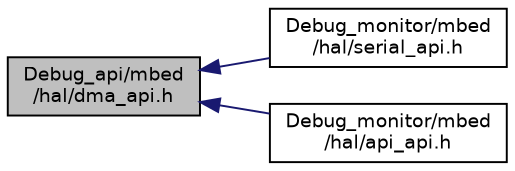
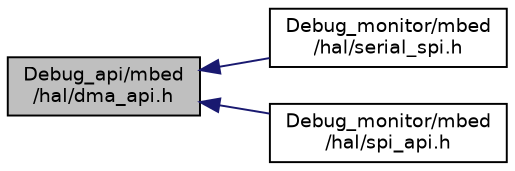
(388, 38) -> (388, 38)
(388, 133) -> (388, 133)
